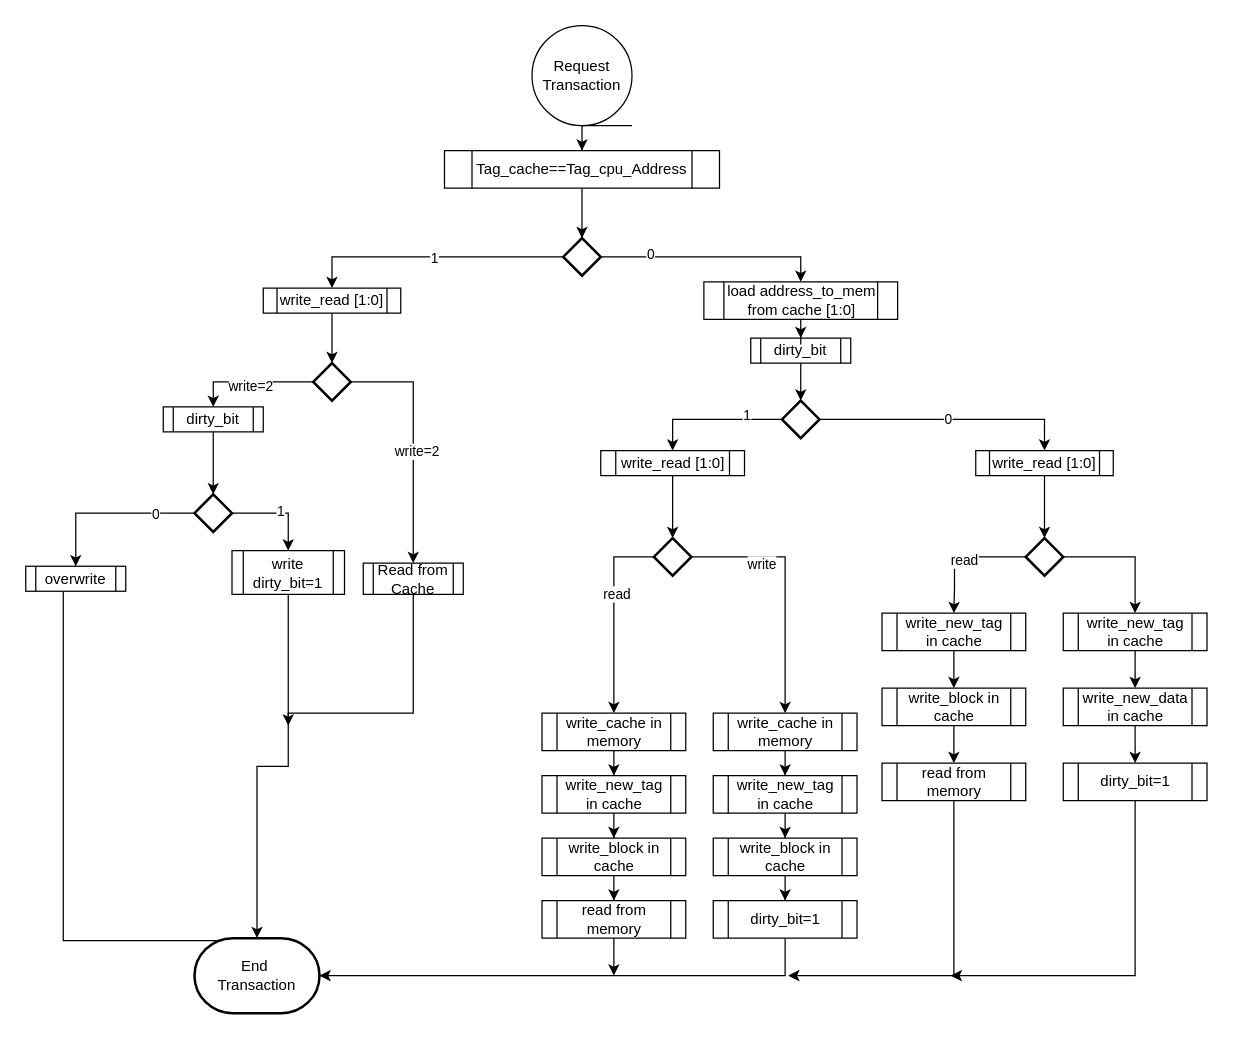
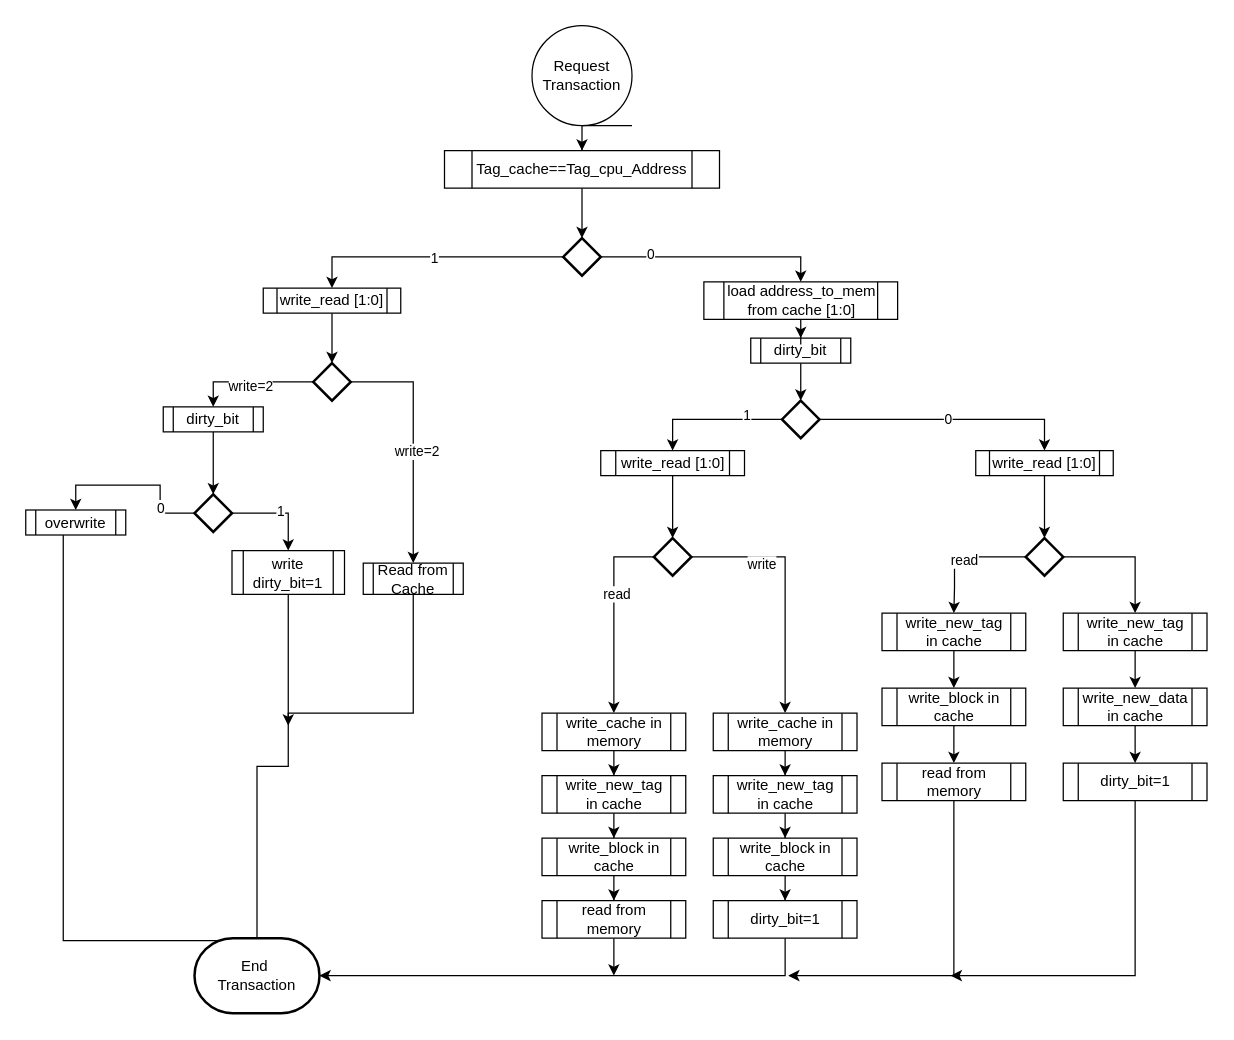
(76, 579) -> (76, 523)
(257, 928) -> (257, 931)
